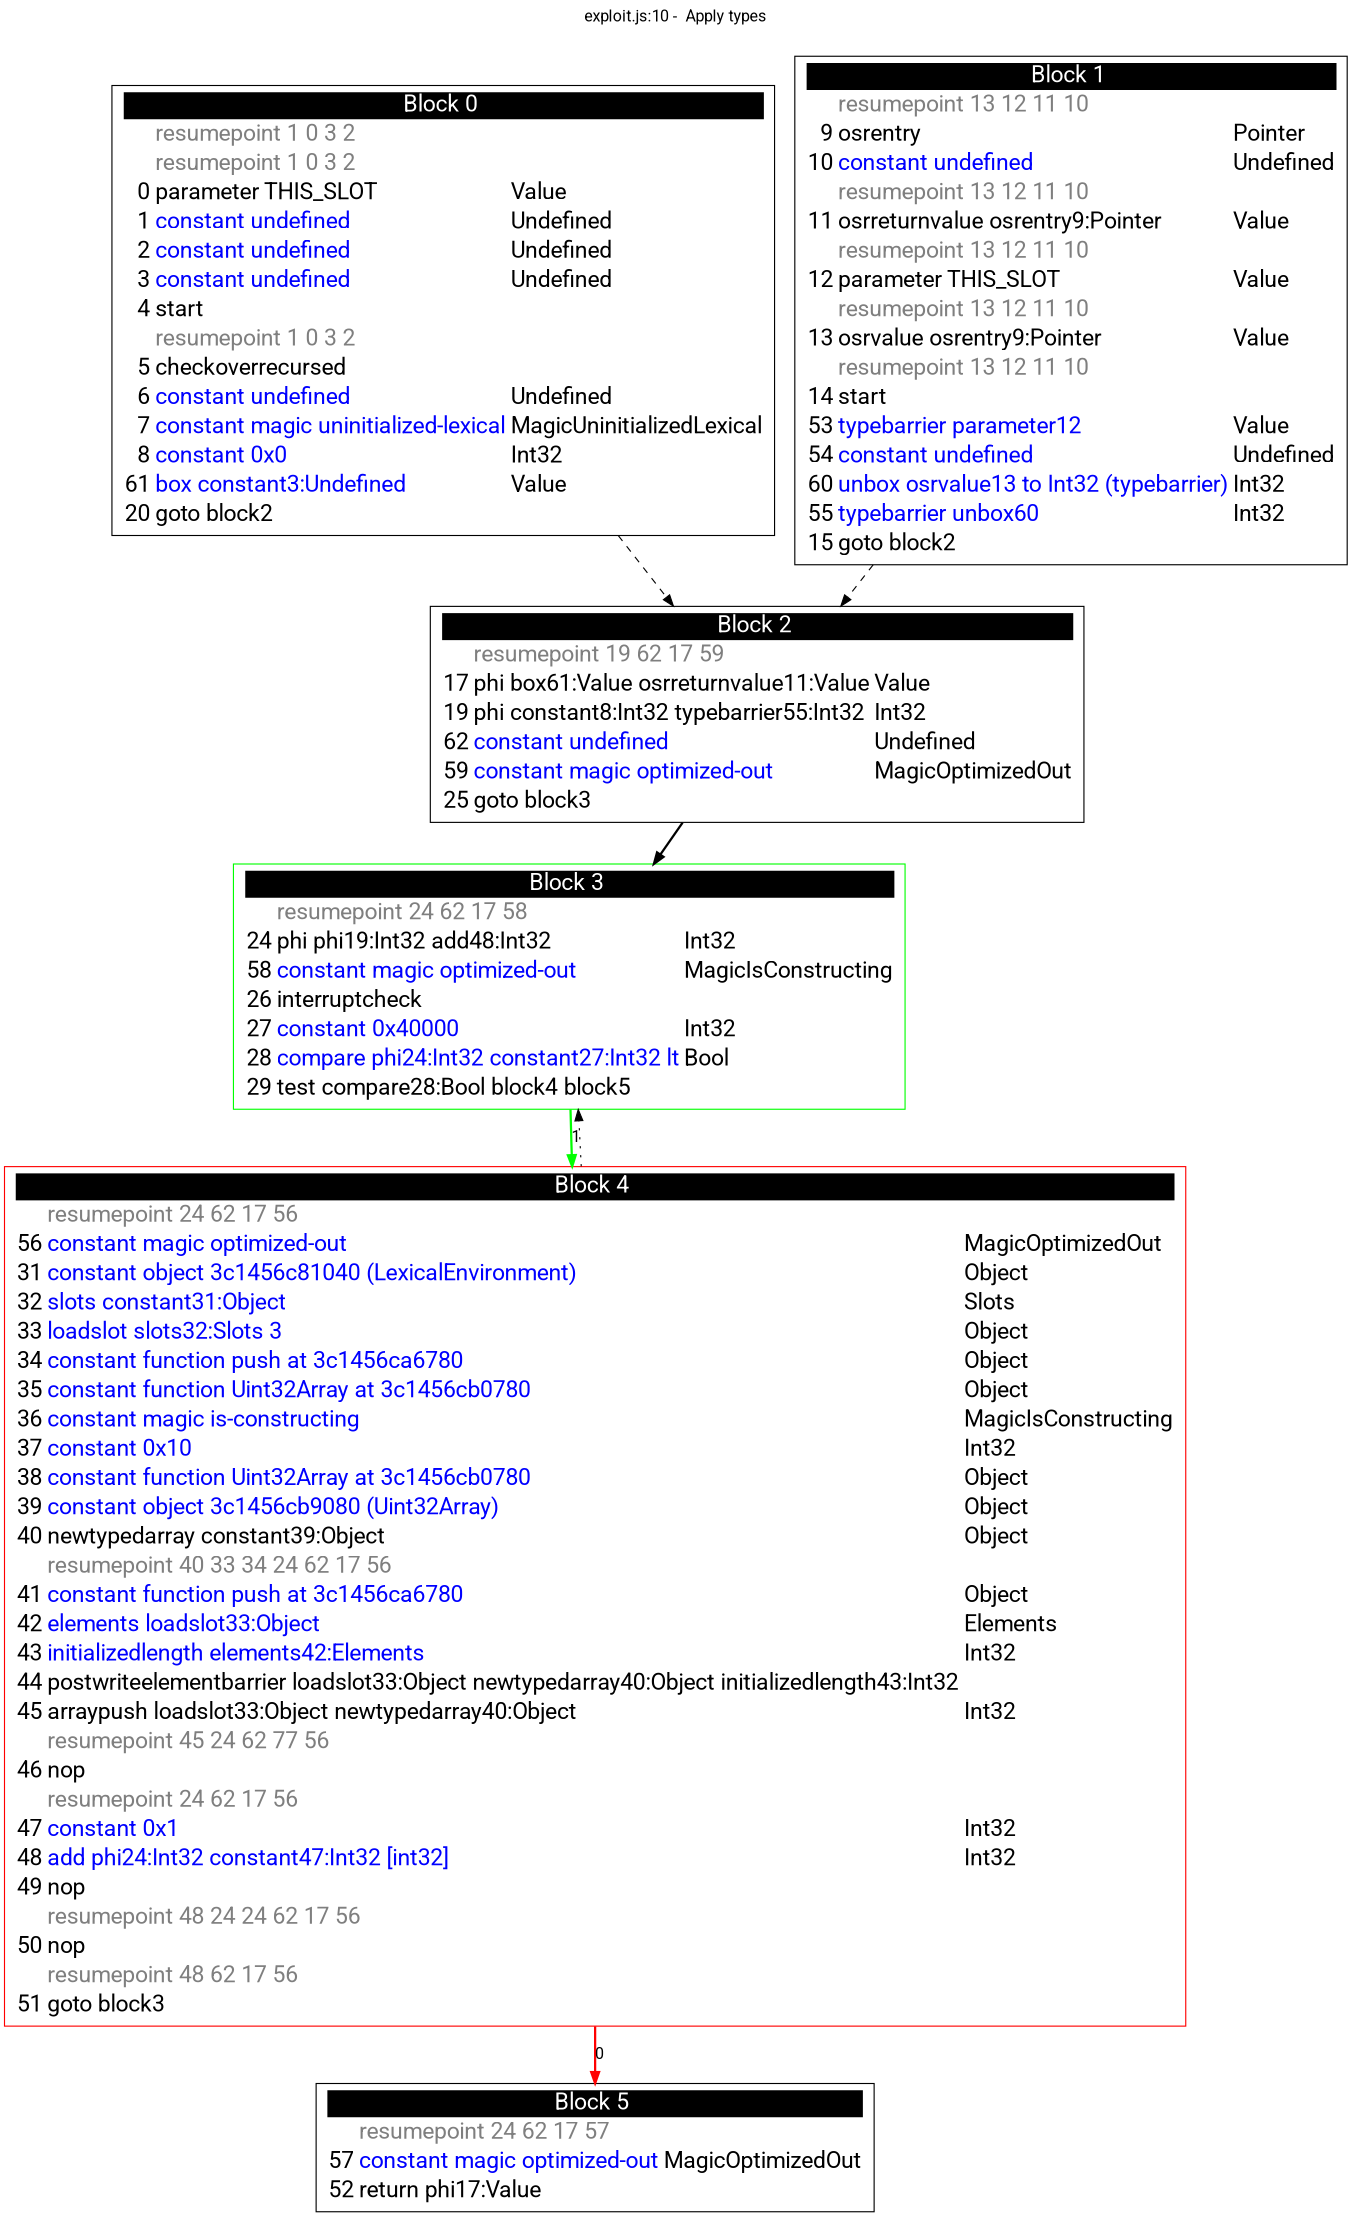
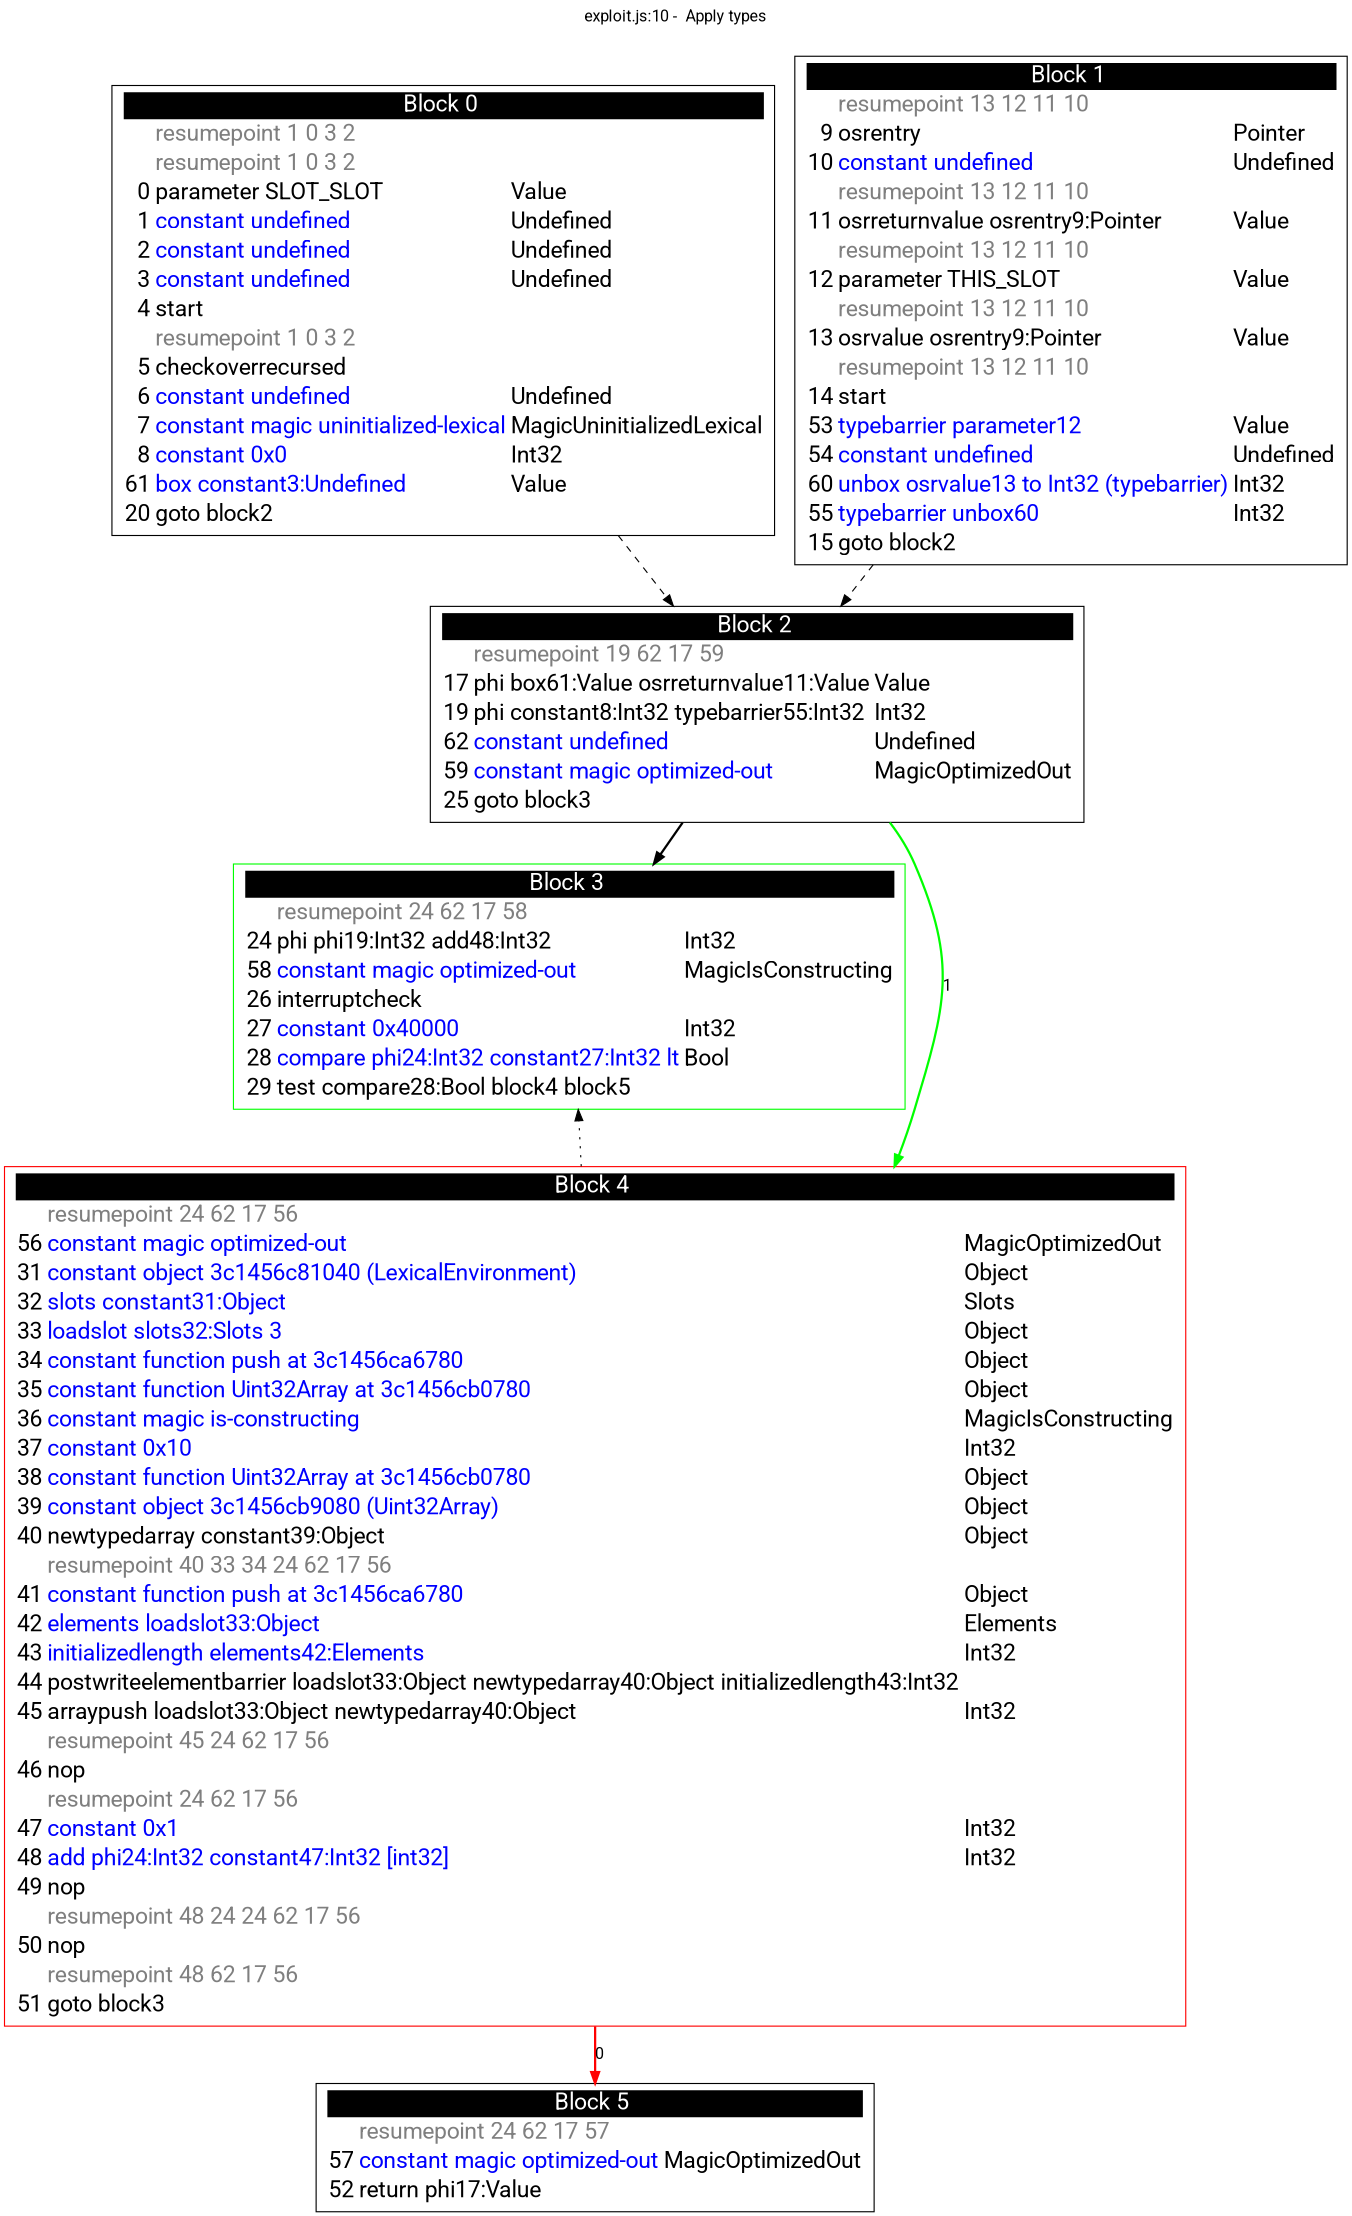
(267, 192) -> (269, 192)
(571, 1132) -> (942, 986)
(191, 1742) -> (191, 1742)
